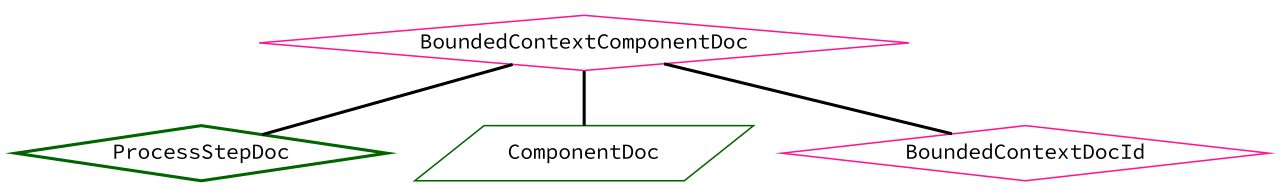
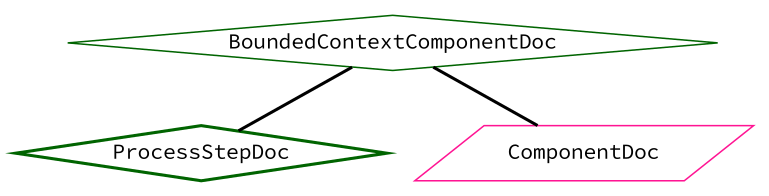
(584, 43) -> (393, 43)
(584, 153) -> (584, 153)
(1025, 153) -> none
